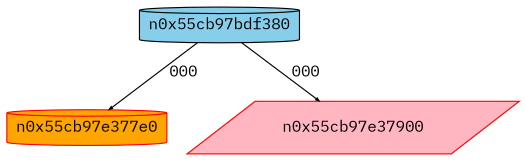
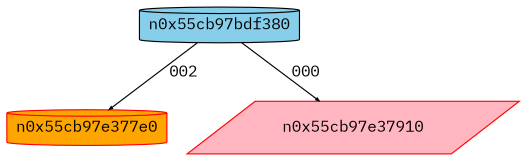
(183, 72) -> (183, 72)
(353, 128) -> (353, 128)
